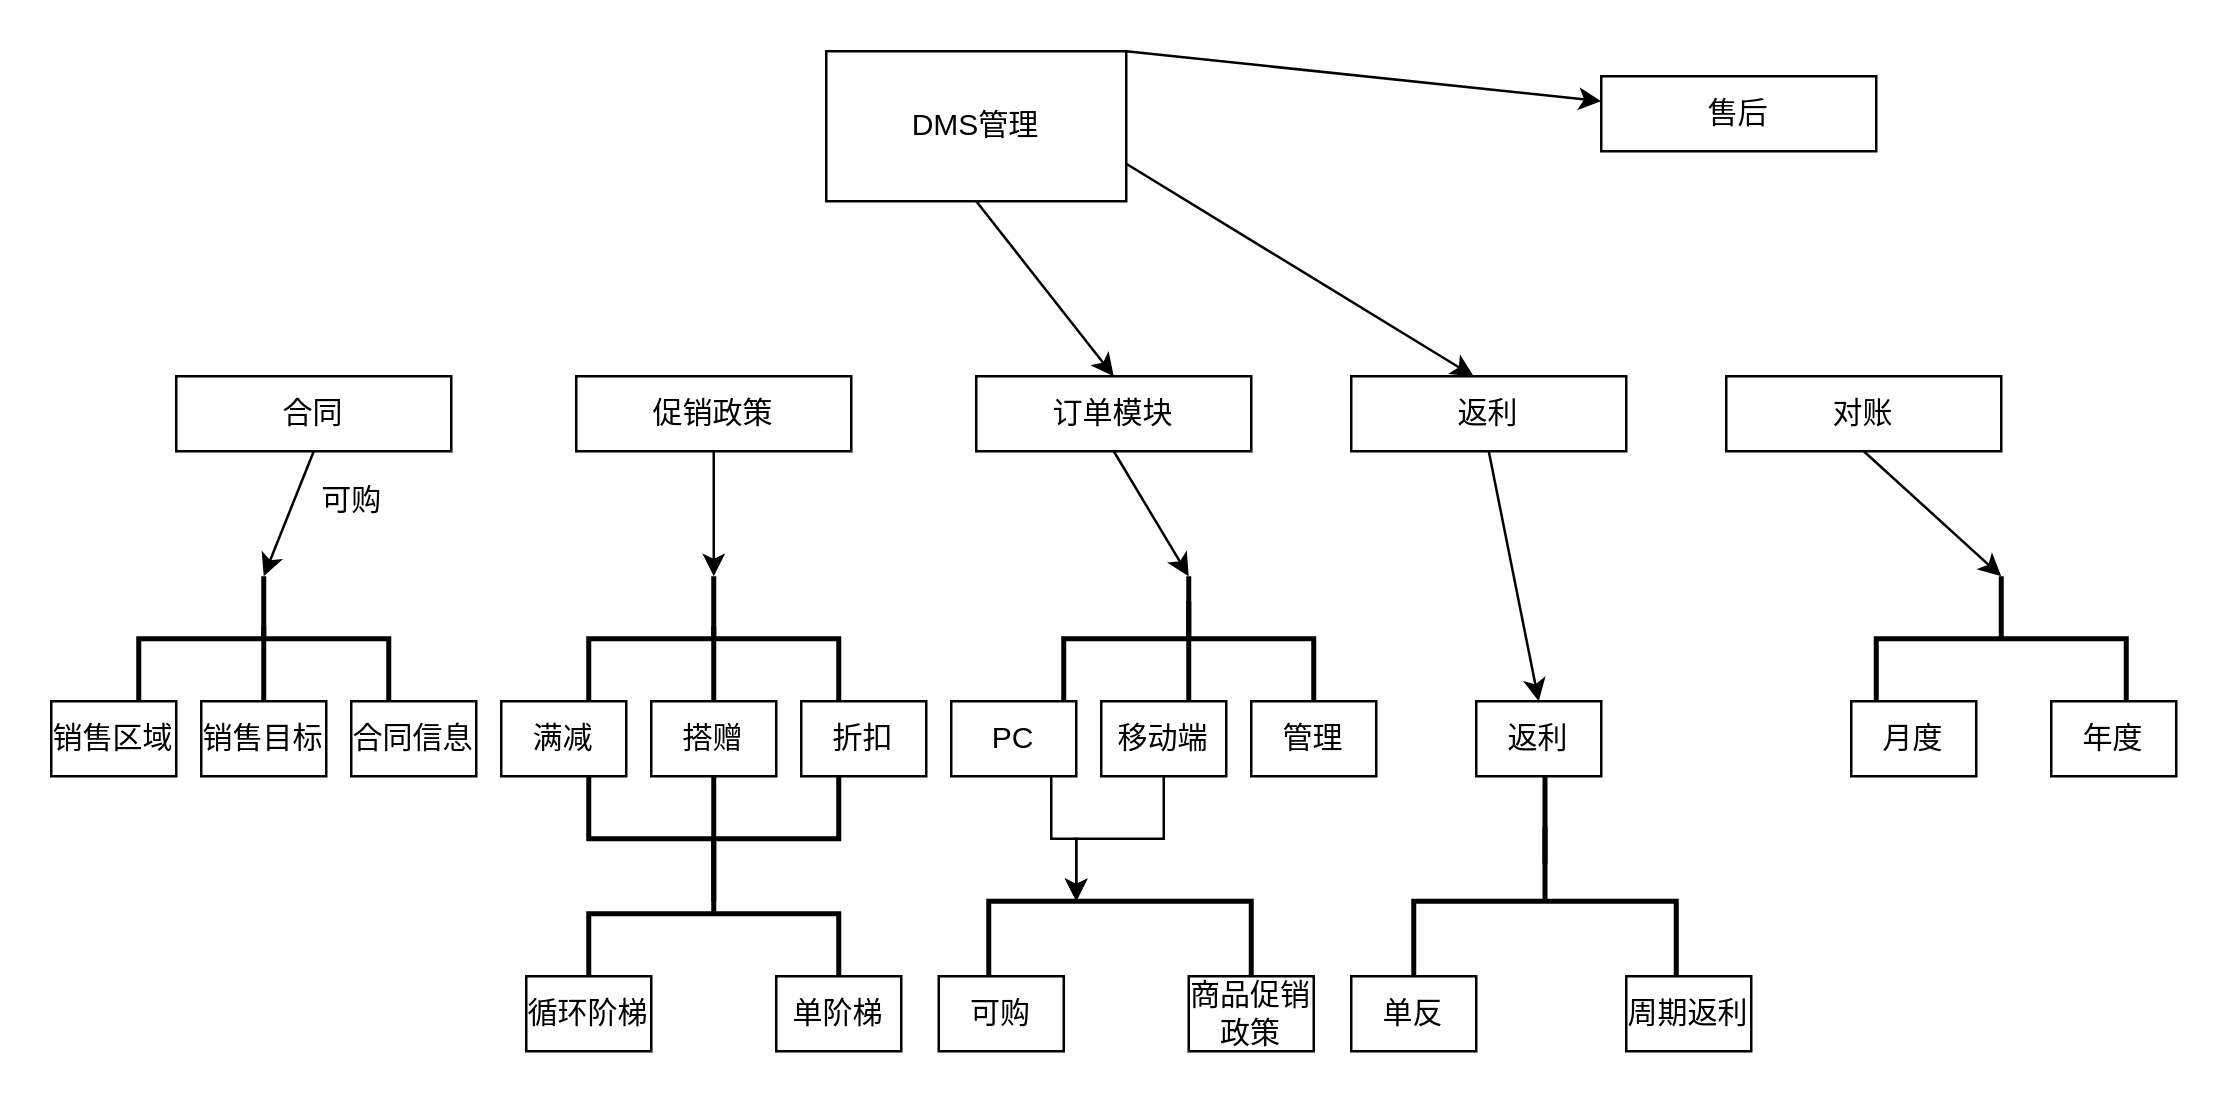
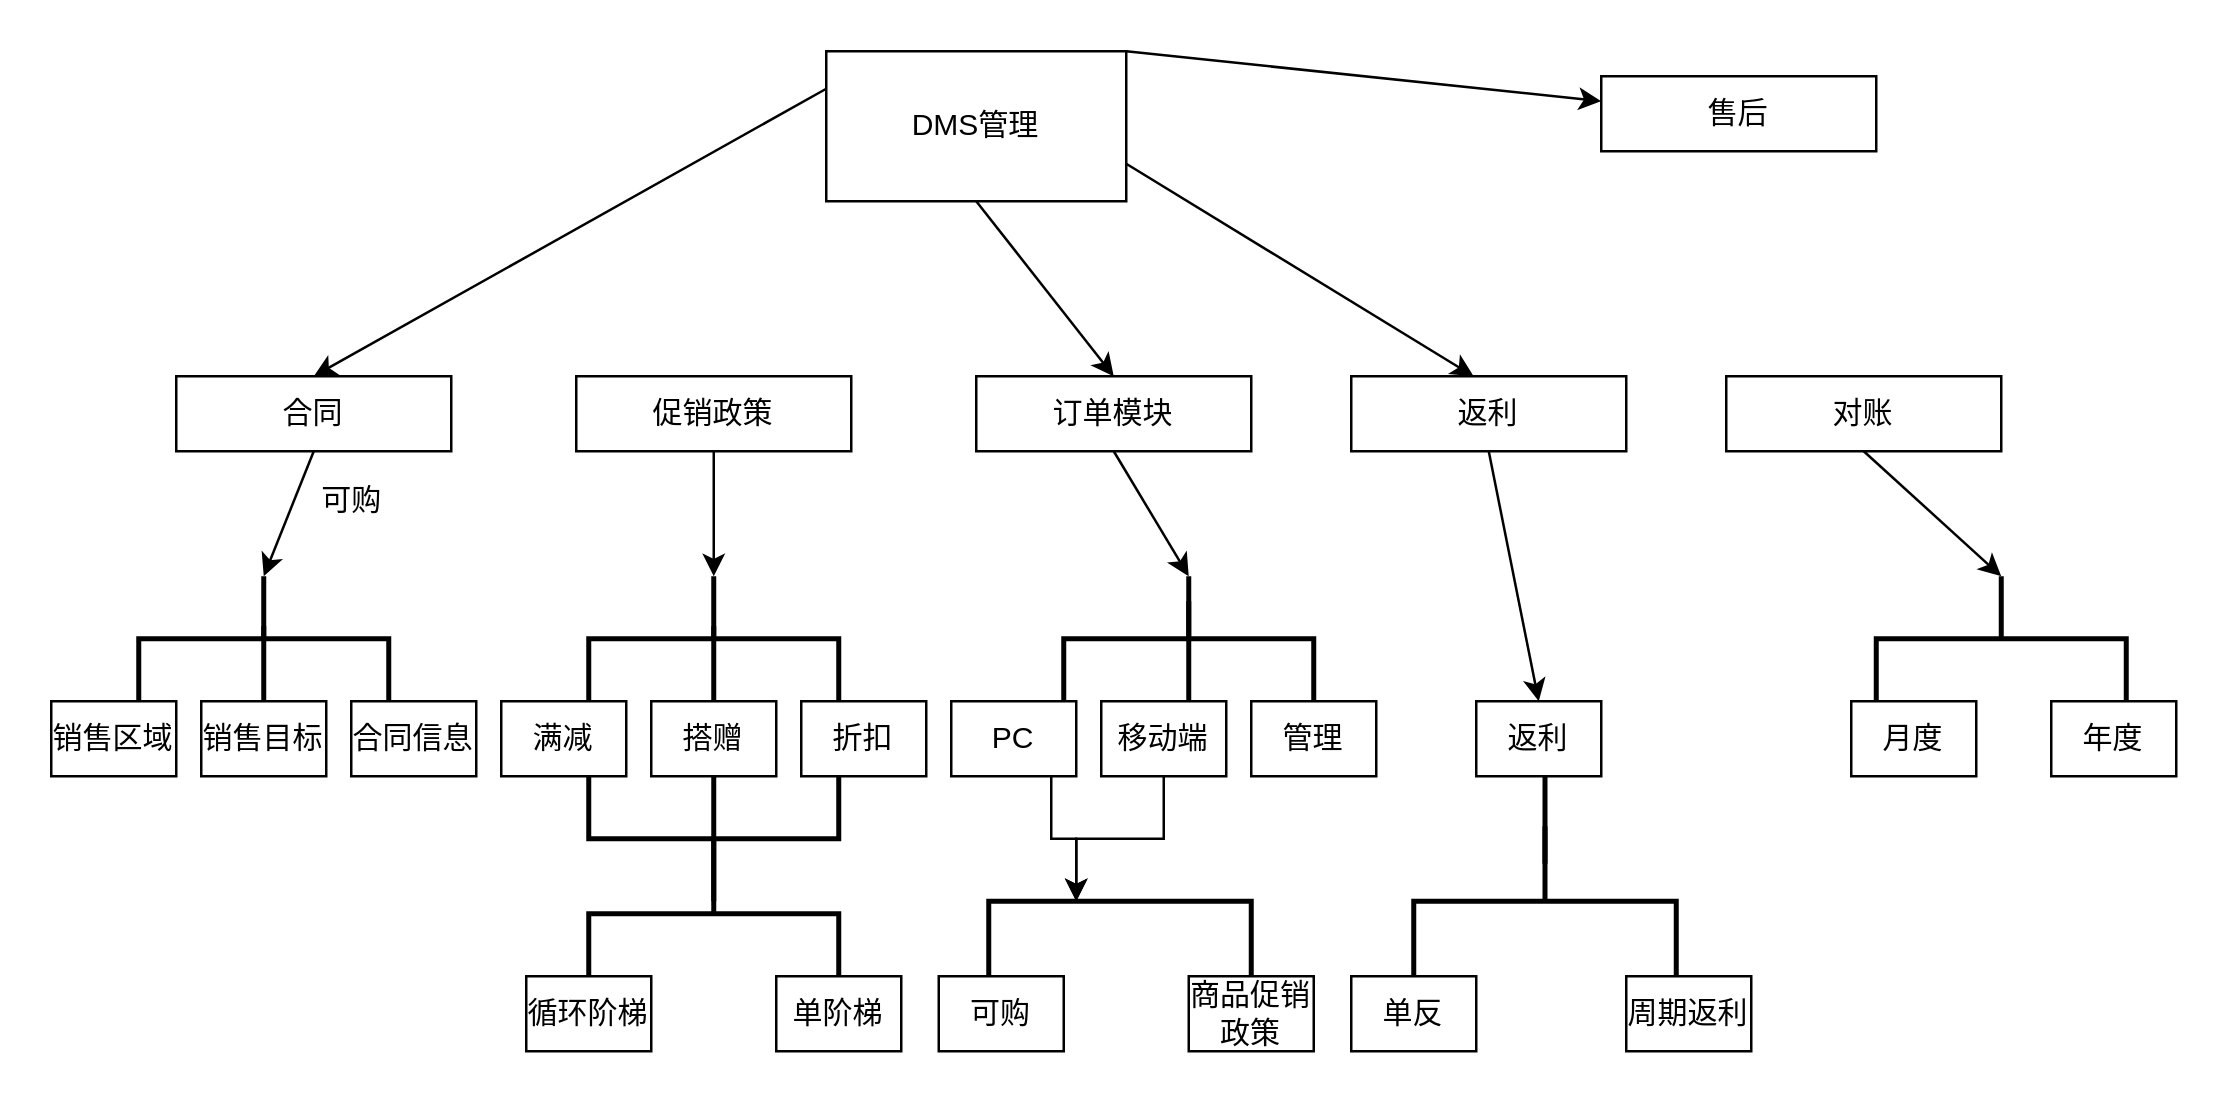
none -> (577, 228)
